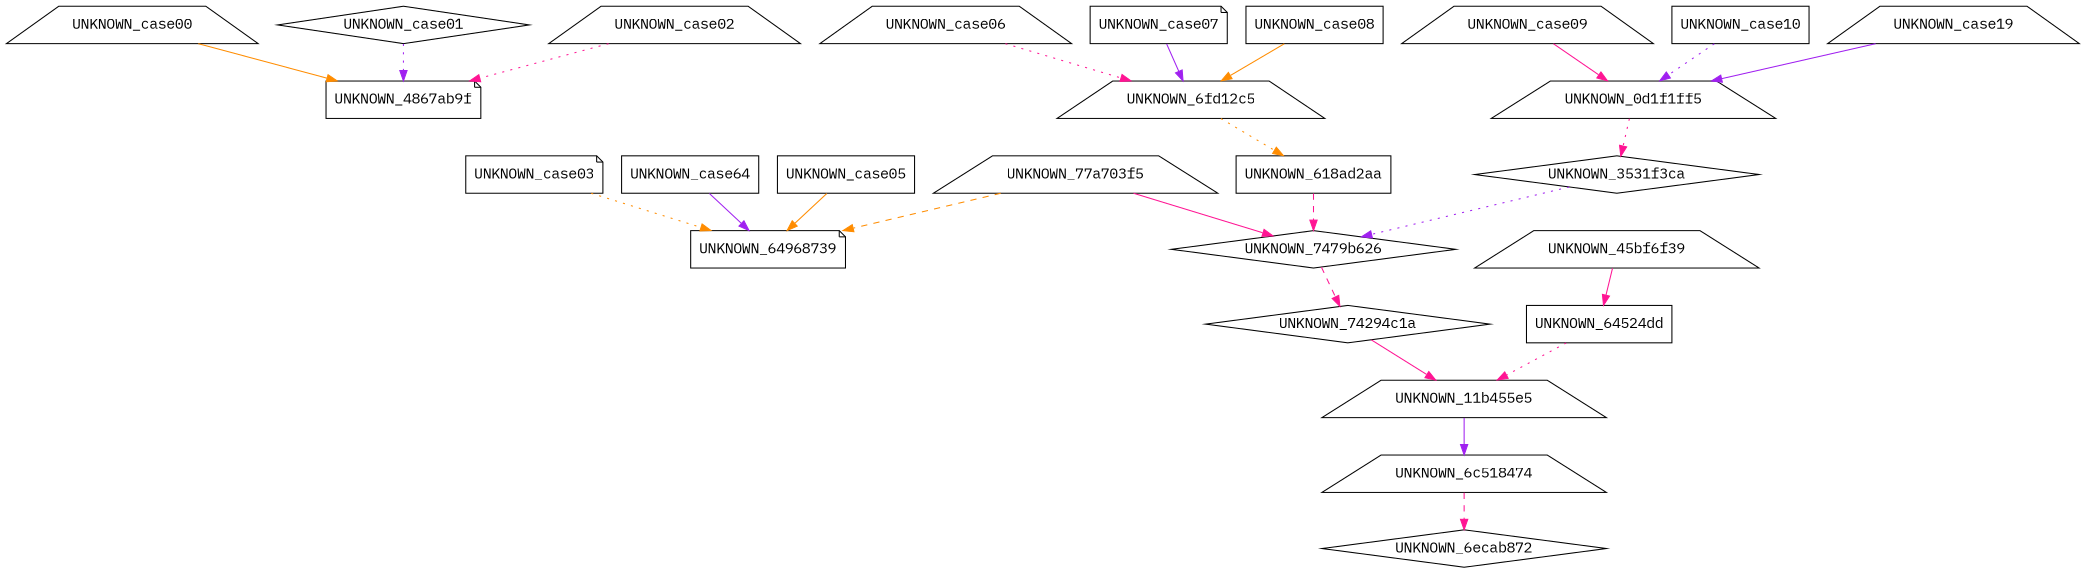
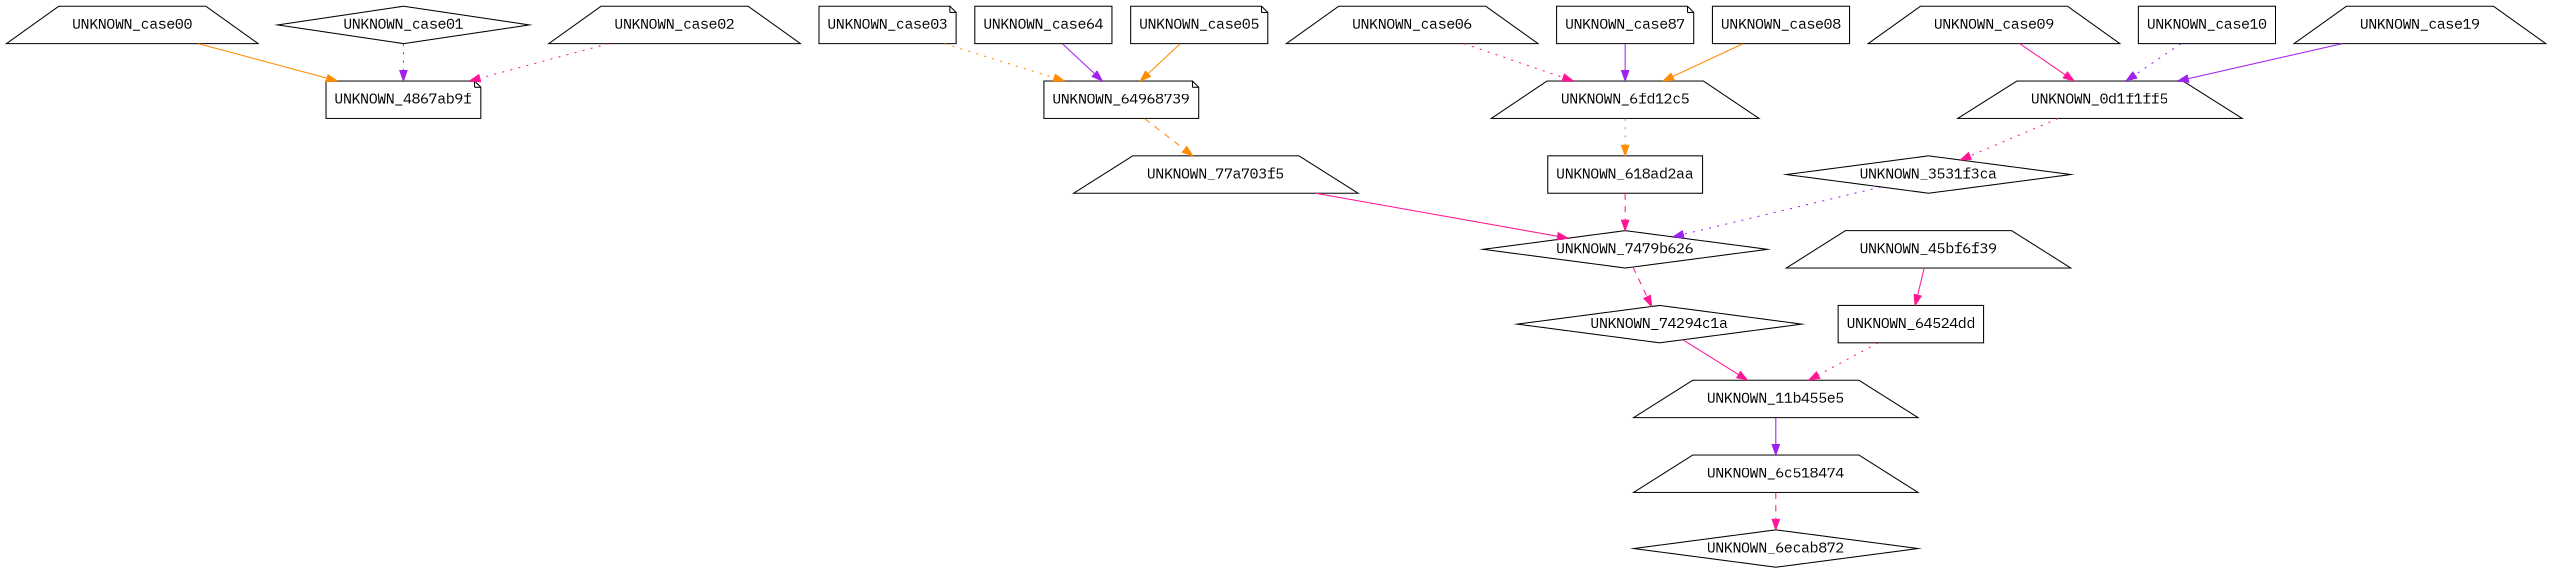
(1159, 25) -> (1625, 25)
(846, 175) -> (1199, 25)
(927, 211) -> (1164, 134)
